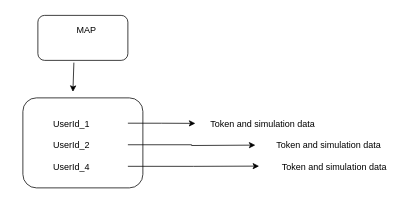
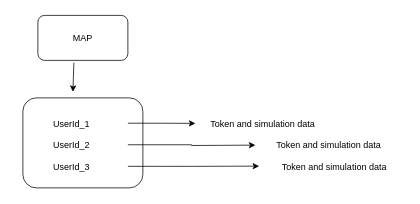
(87, 30) -> (83, 38)
(72, 145) -> (72, 145)
